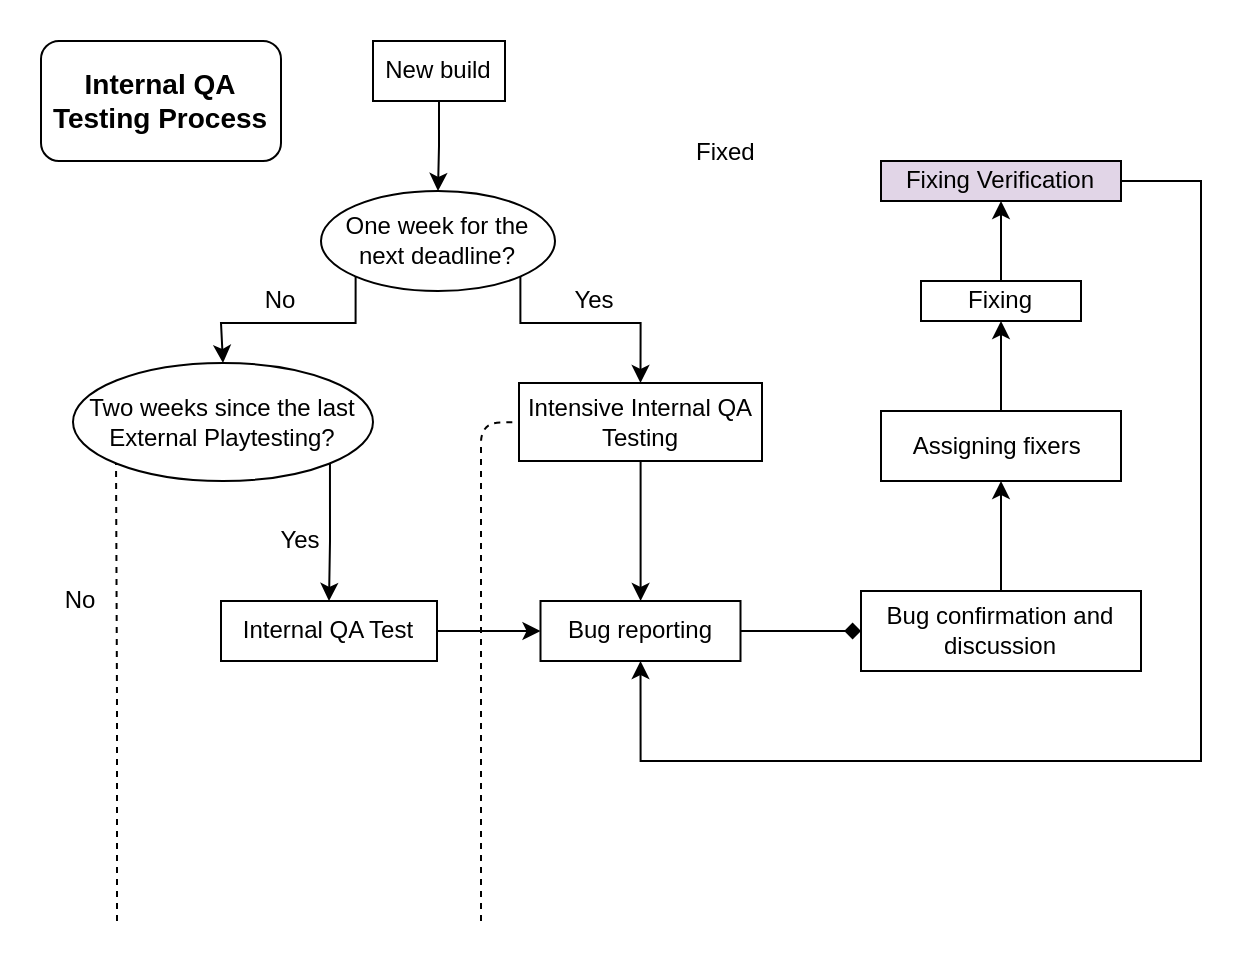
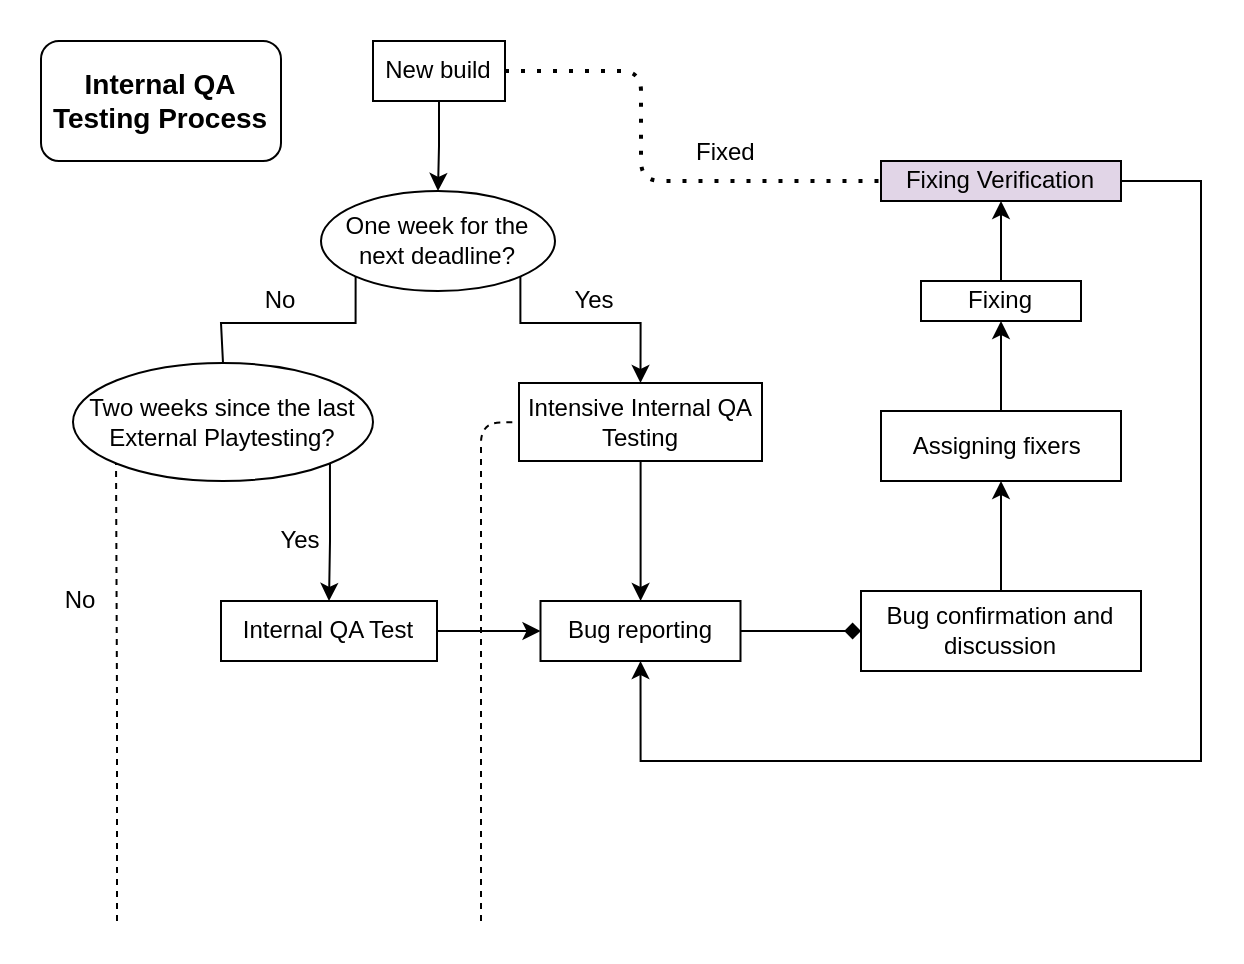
none -> (633, 74)
(222, 348) -> (223, 353)
